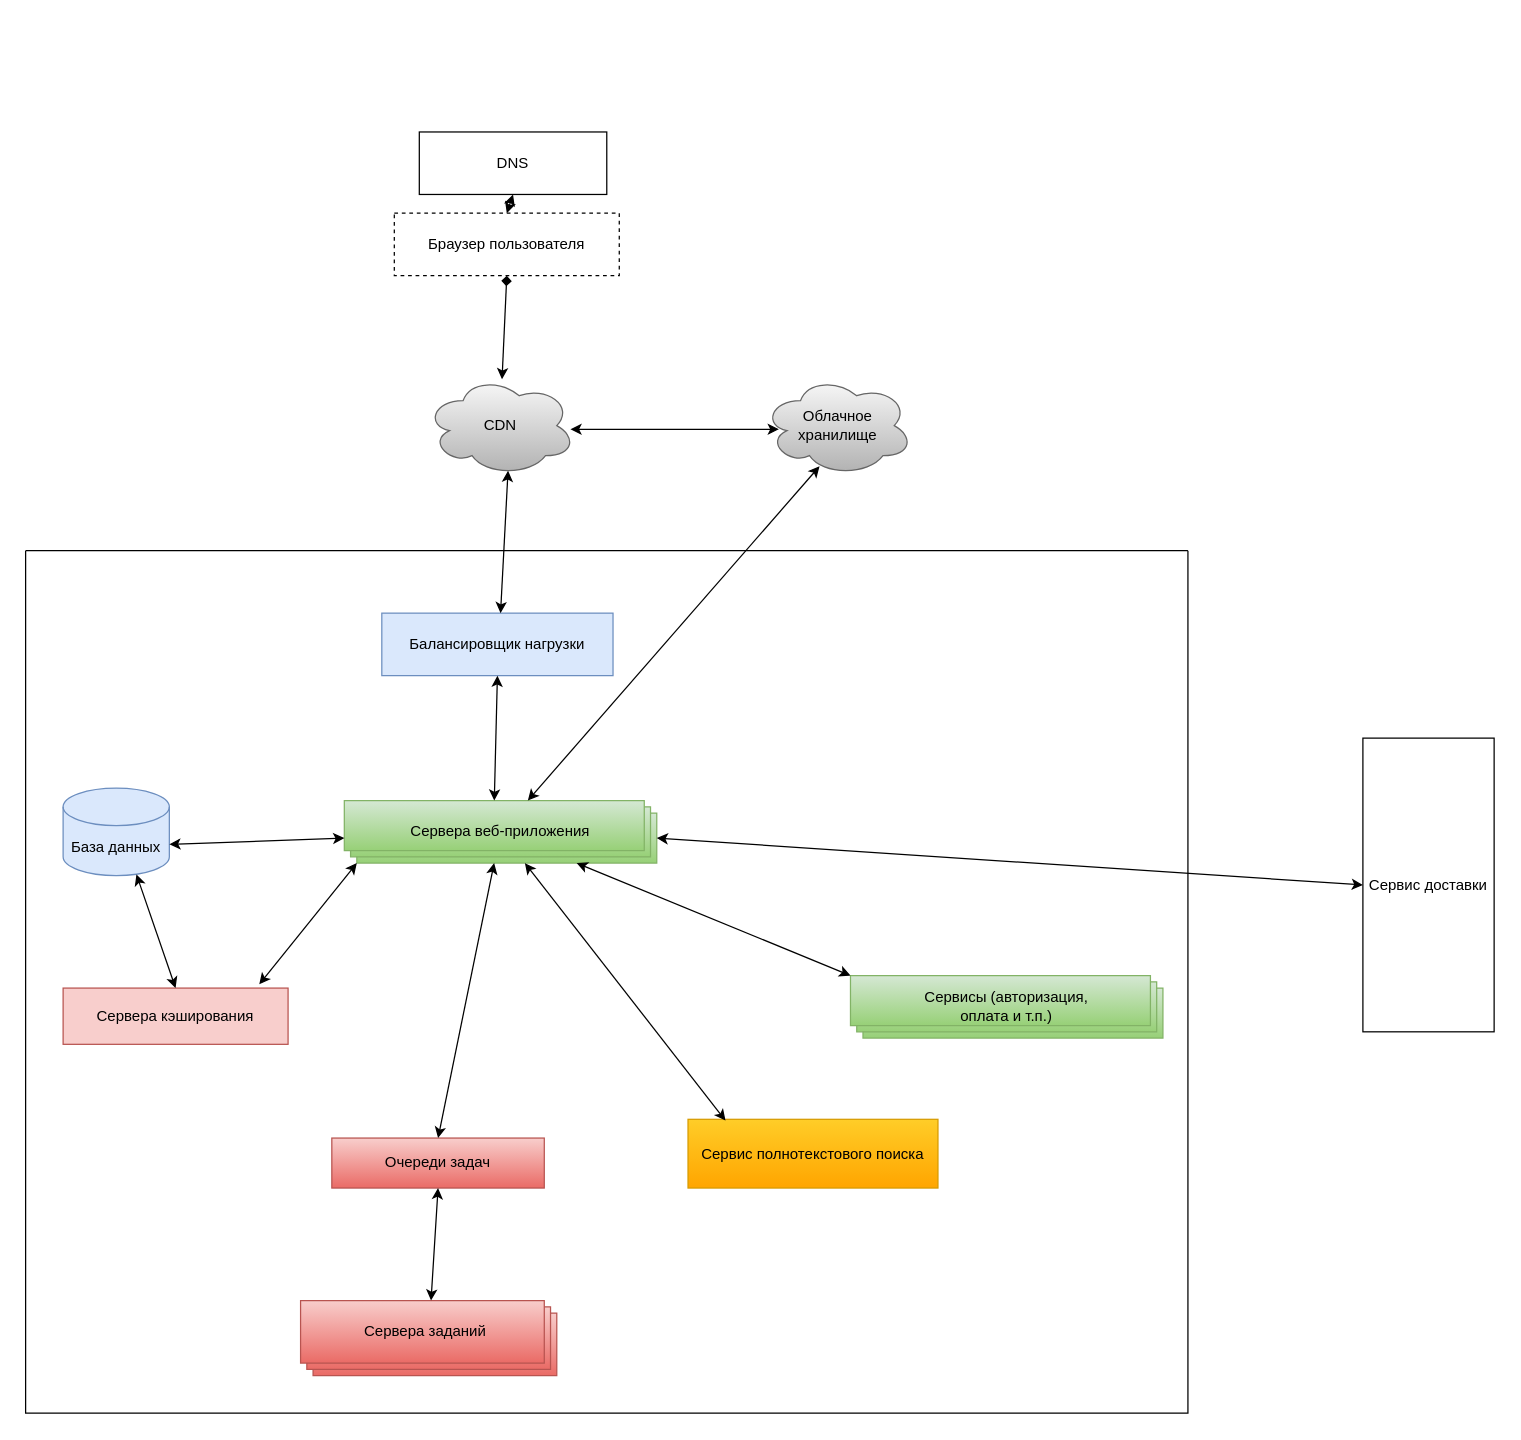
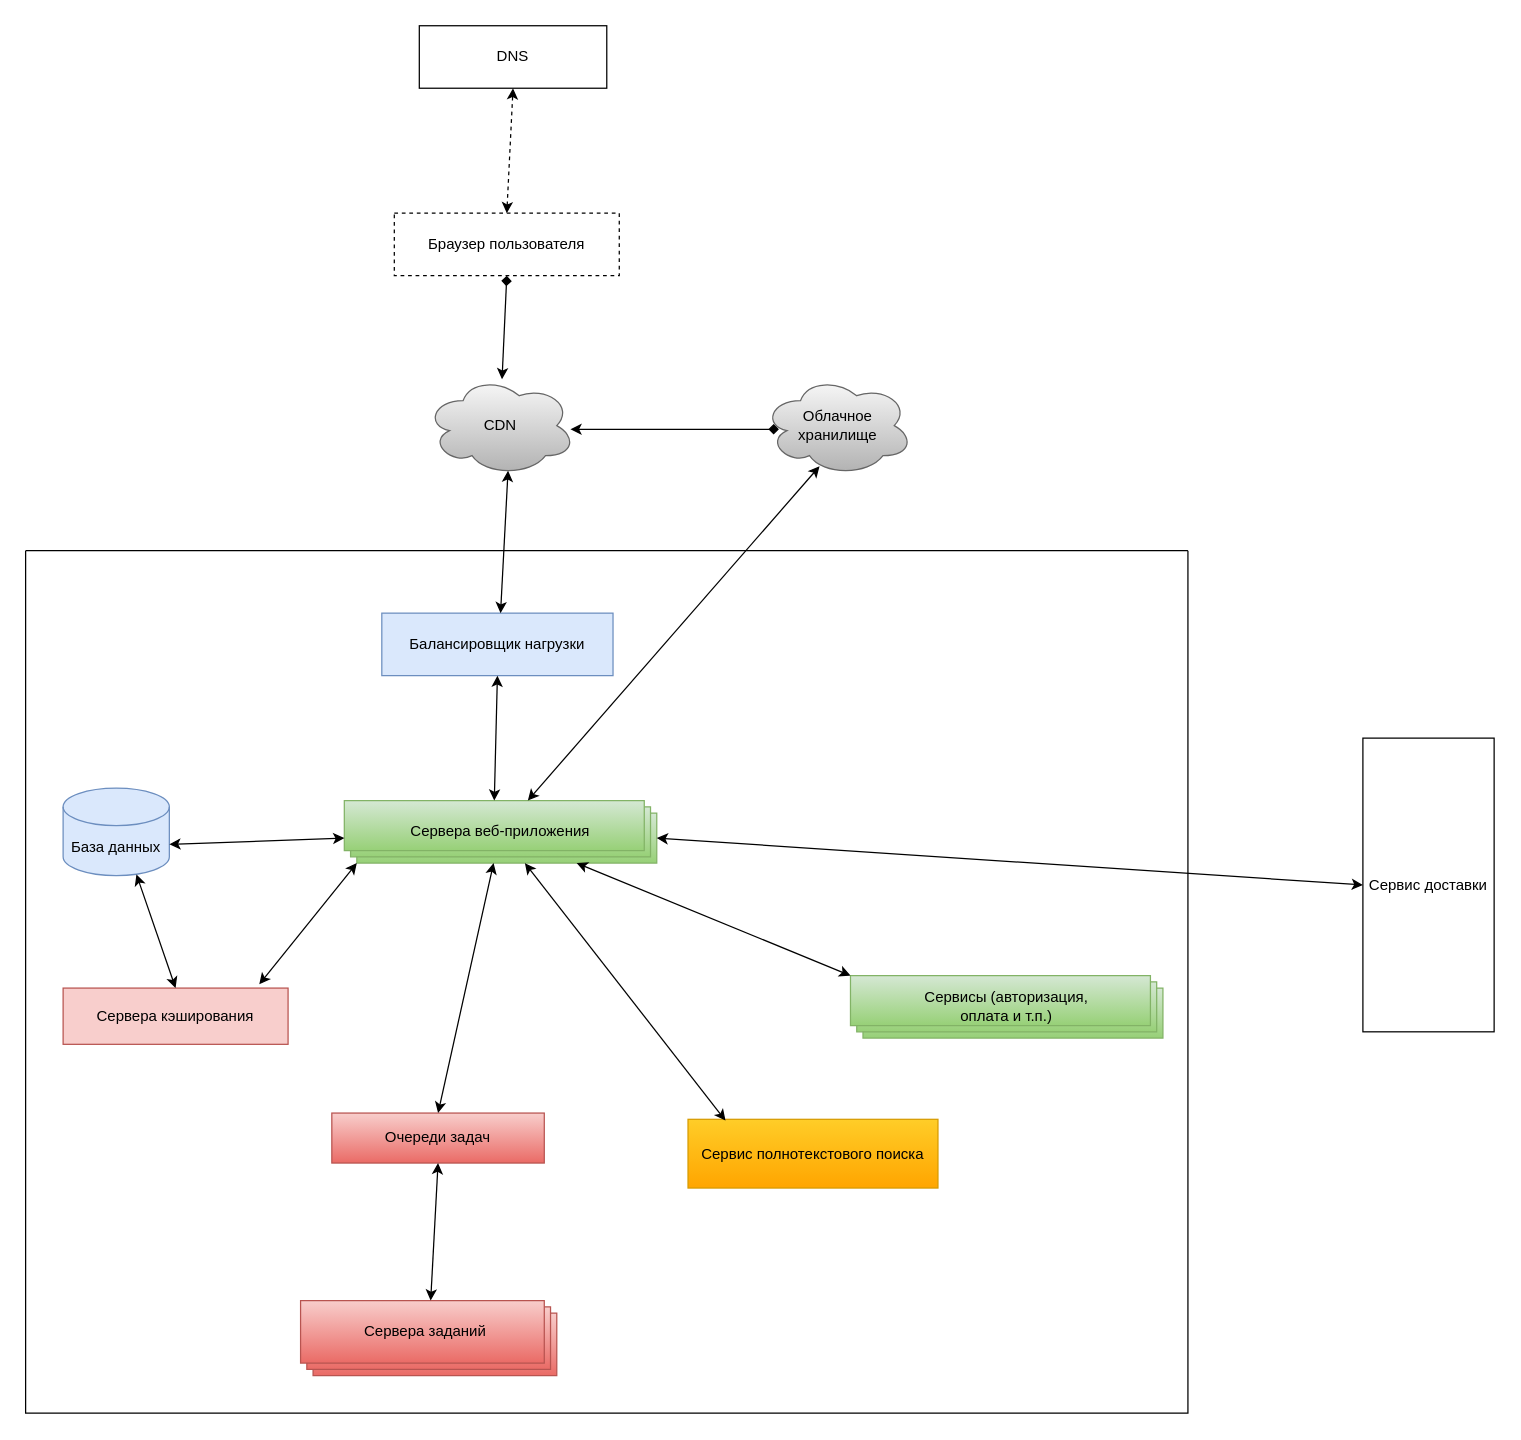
(513, 163) -> (513, 57)
(769, 429) -> (768, 429)
(438, 1163) -> (438, 1138)
